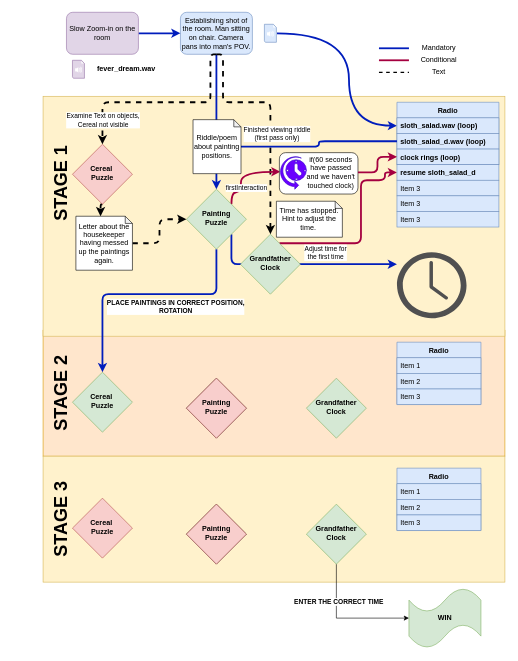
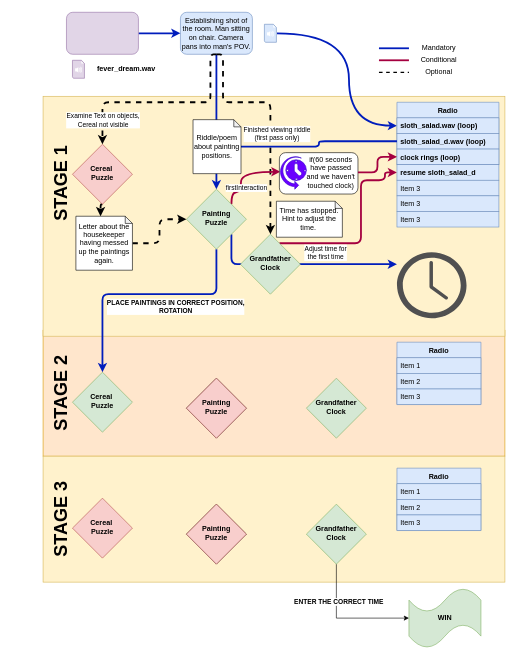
(102, 33) -> none
(439, 72) -> (439, 72)
